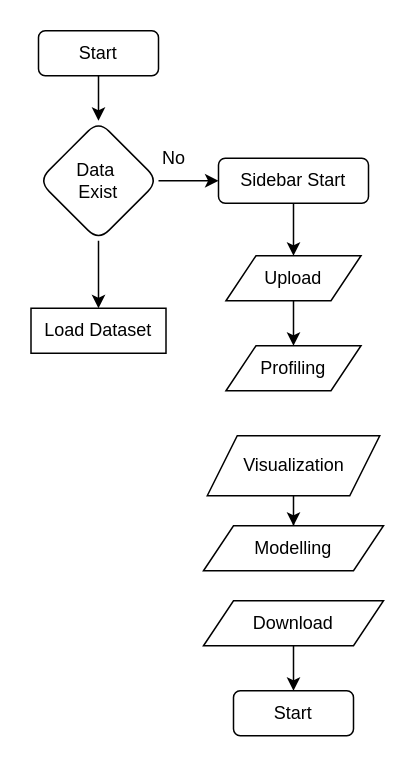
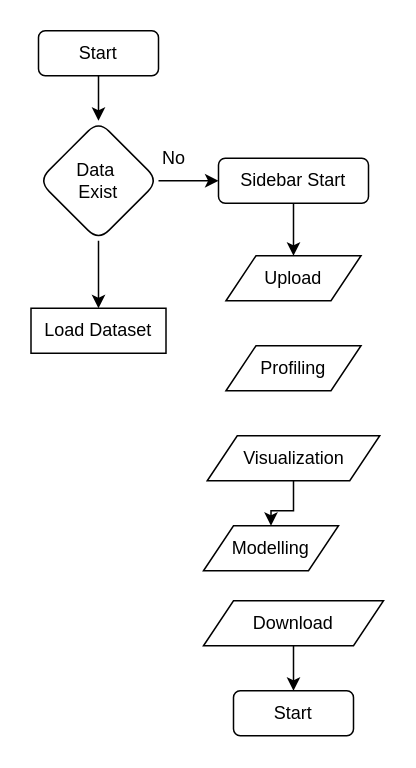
(293, 329) -> none
(293, 466) -> (293, 458)
(293, 548) -> (271, 548)
